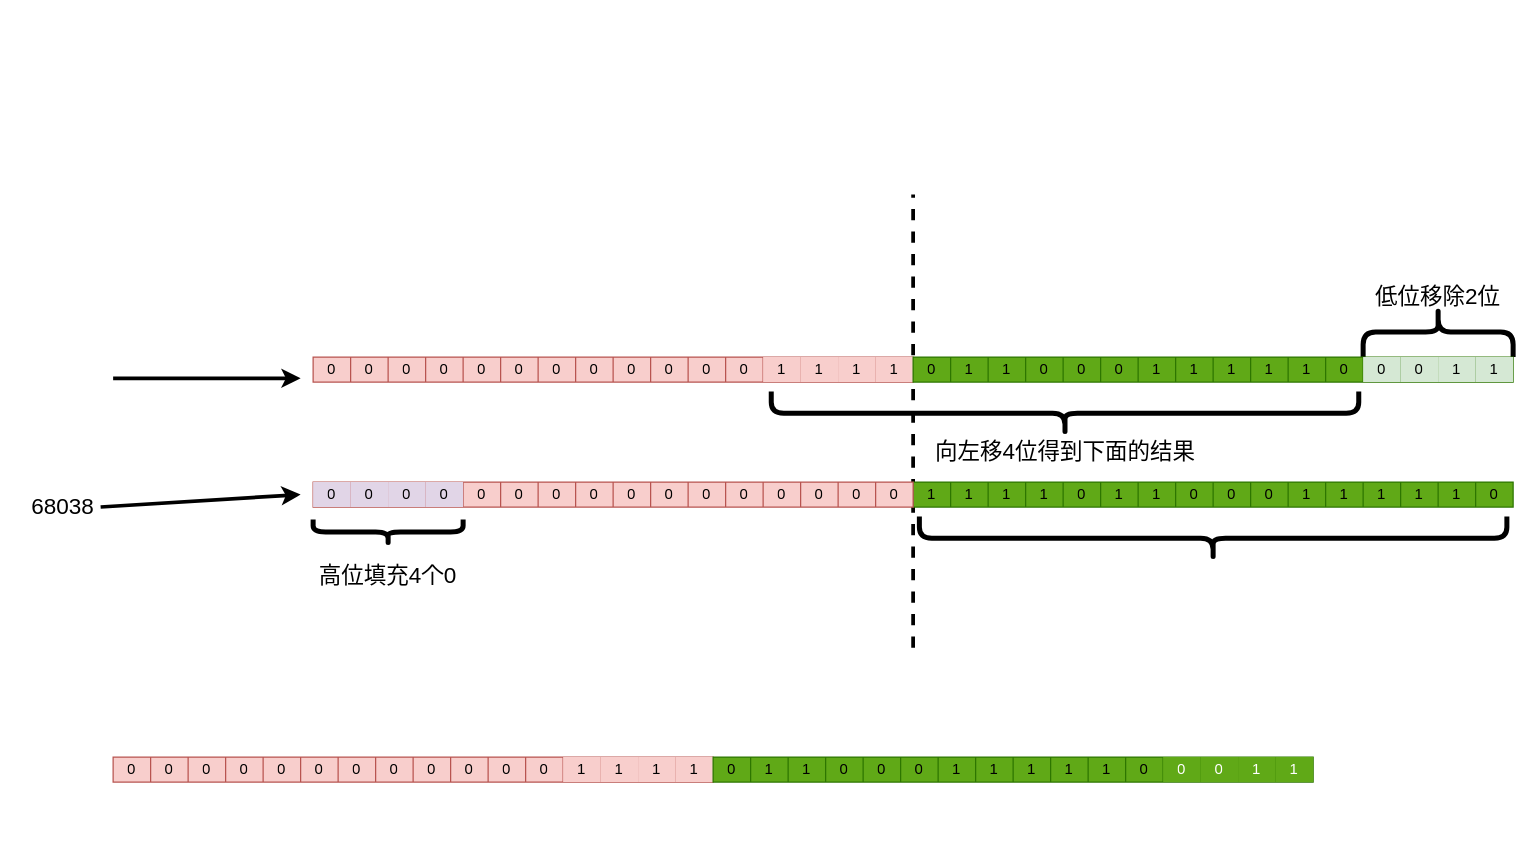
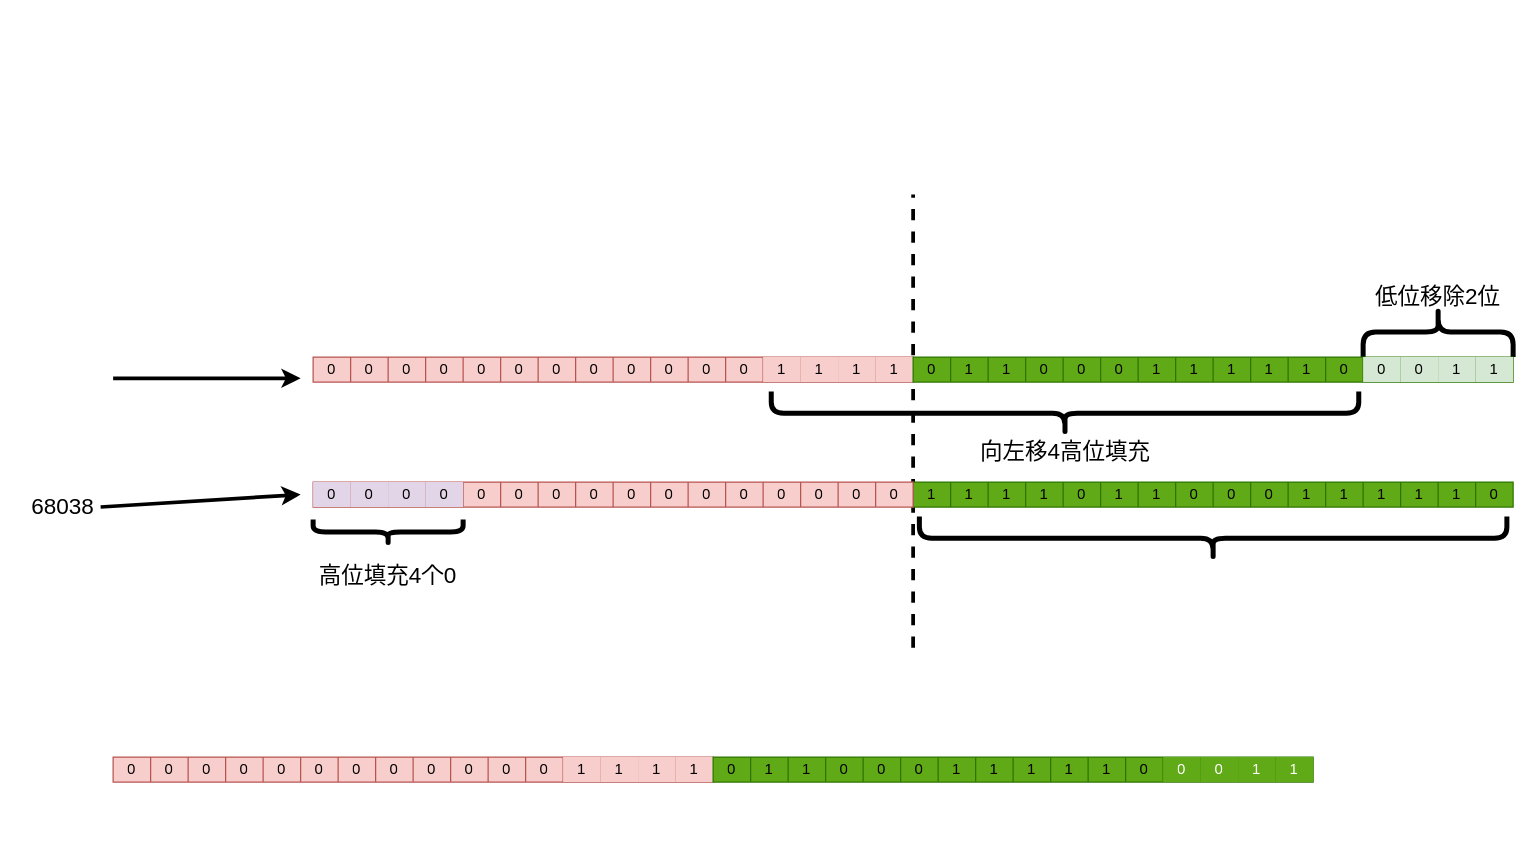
(1066, 452) -> (1066, 452)
